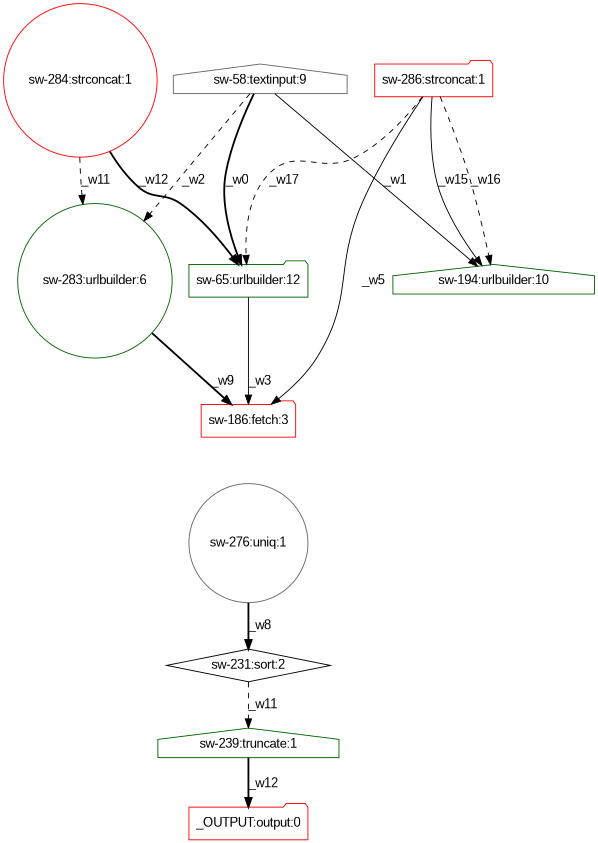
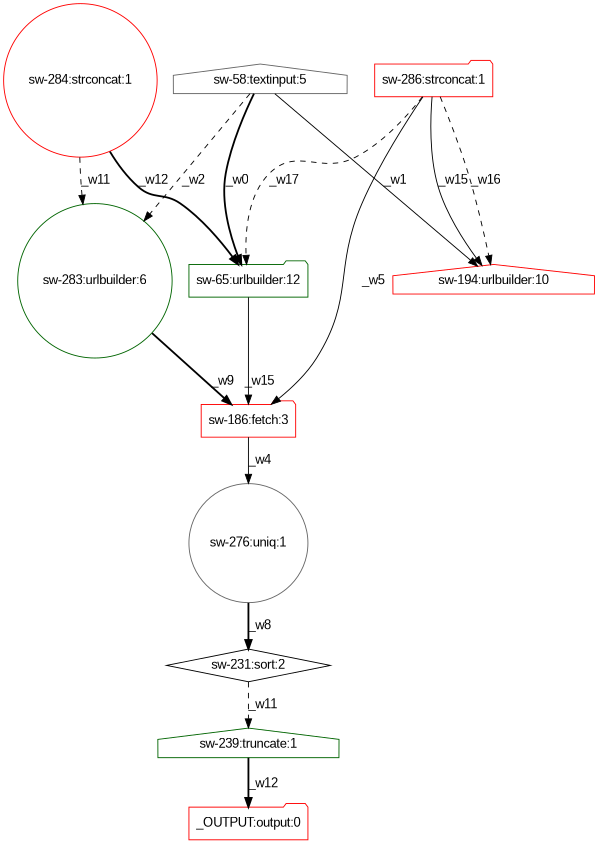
(260, 80) -> (260, 80)
(494, 281) -> (494, 281)
(260, 381) -> (260, 381)
none -> (248, 456)
